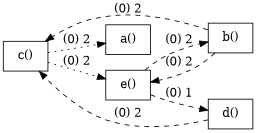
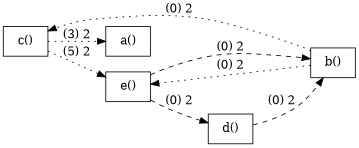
(129, 15) -> (185, 17)
(77, 40) -> (77, 35)
(77, 62) -> (77, 52)
(189, 71) -> (235, 74)
(179, 94) -> (179, 101)
(120, 124) -> (290, 111)
